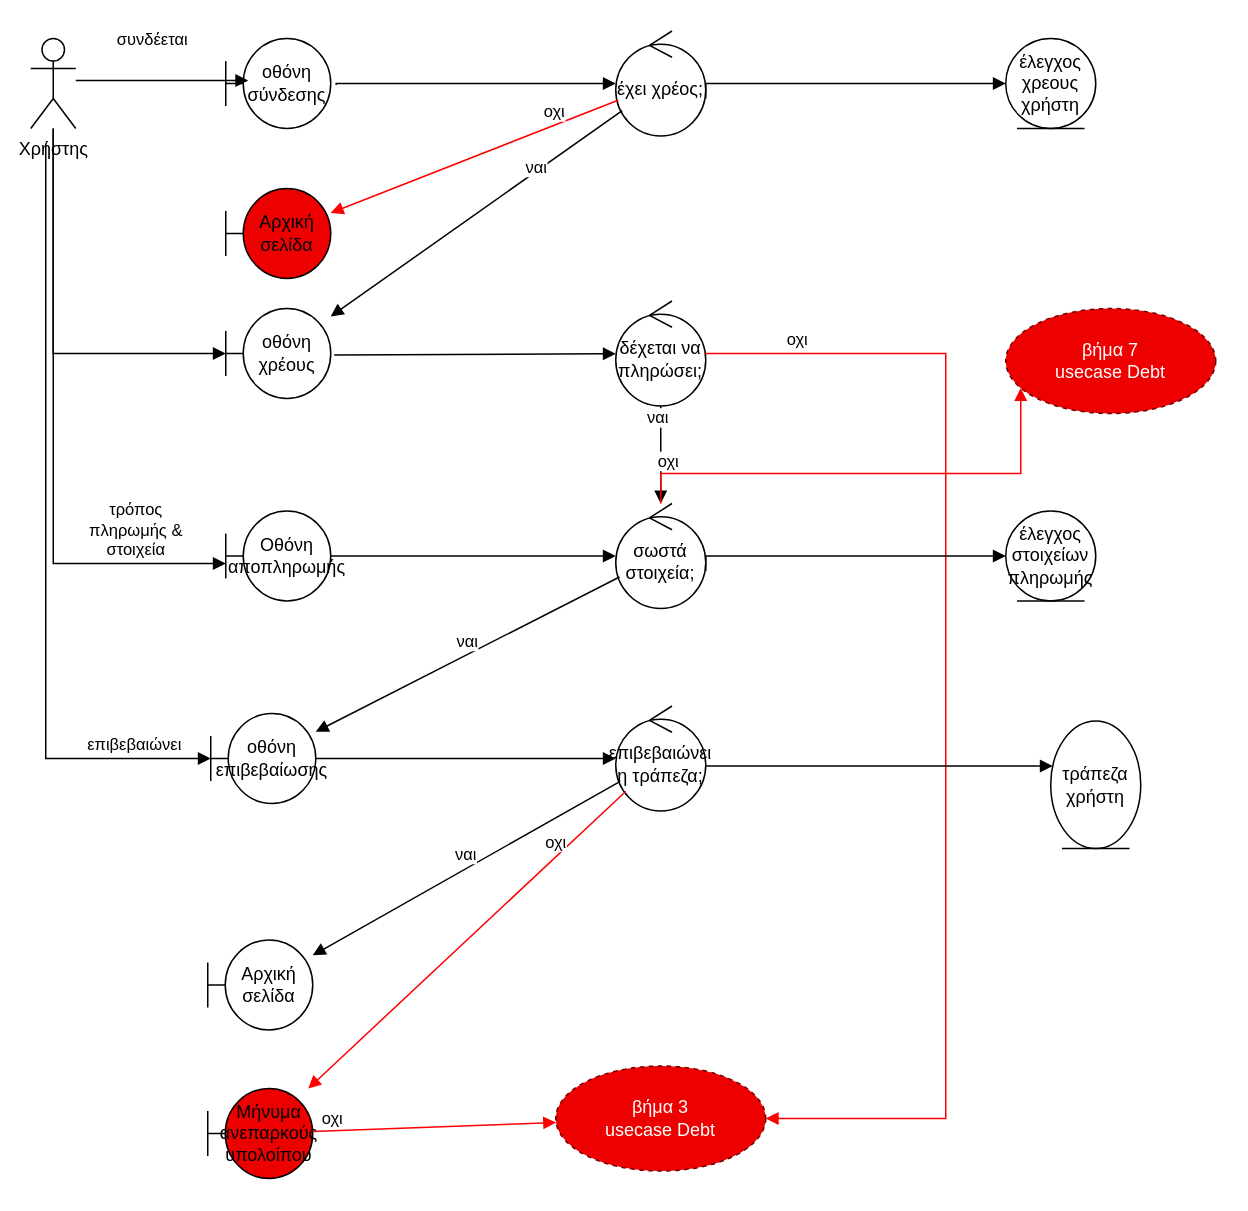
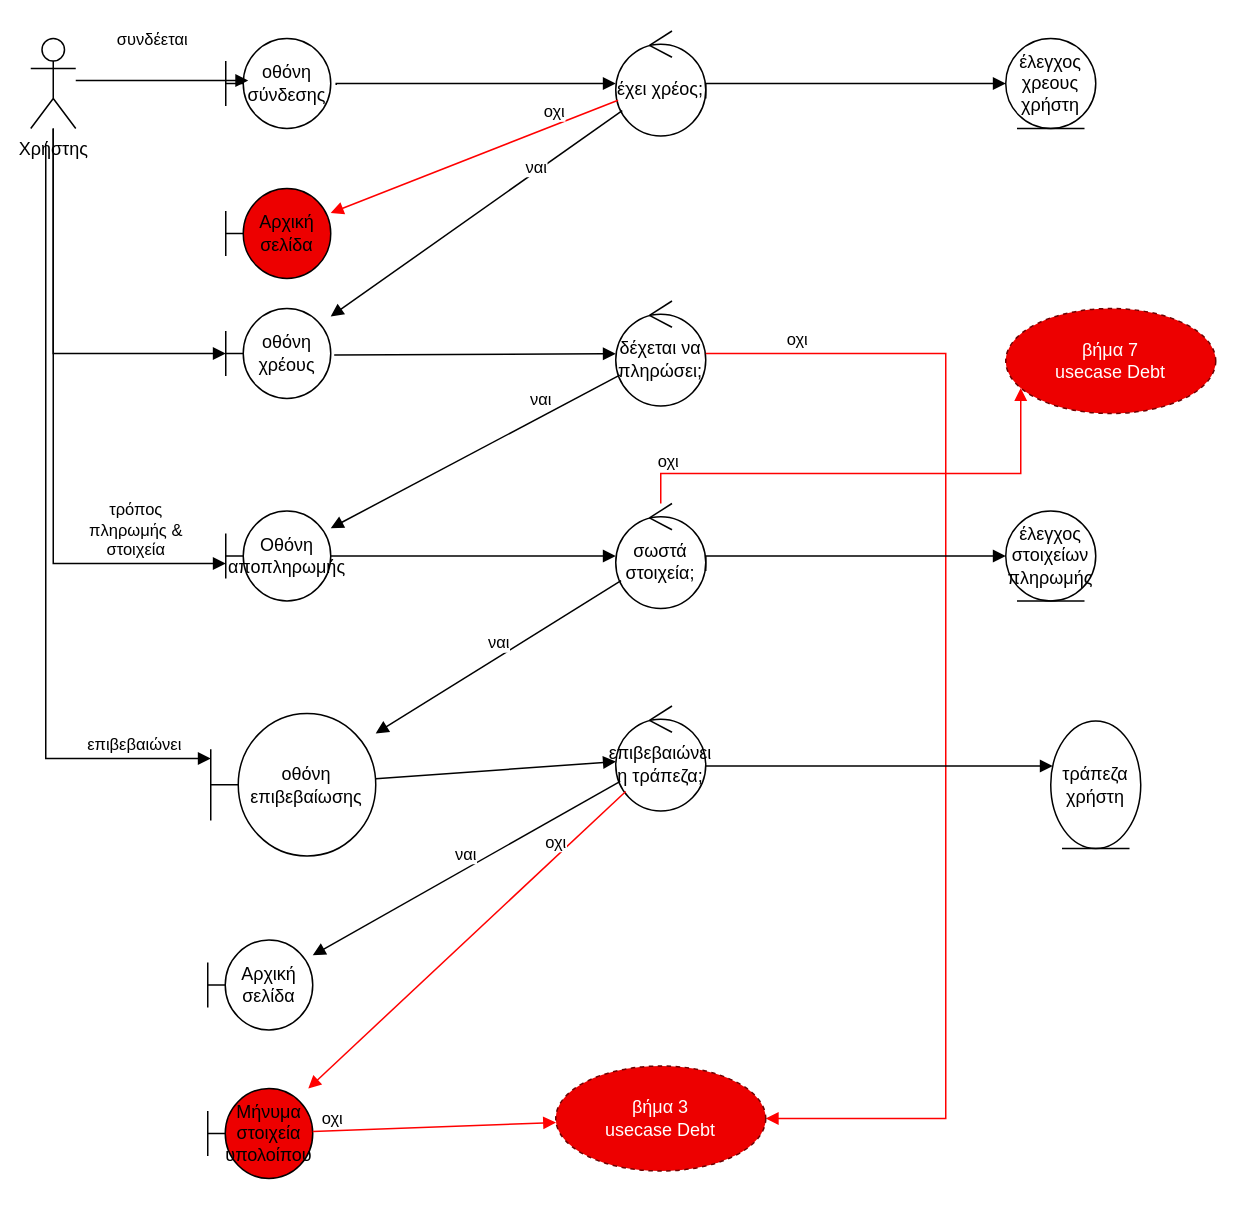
(661, 429) -> (481, 449)
(263, 758) -> (293, 785)
(269, 1133) -> (269, 1133)
